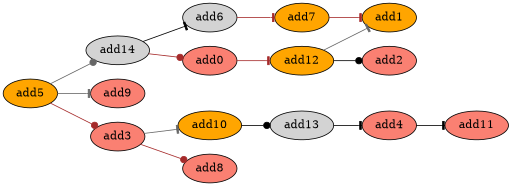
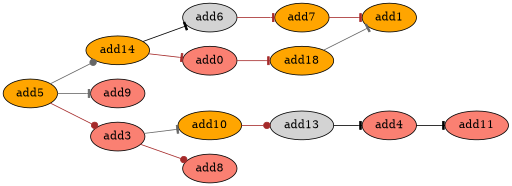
(118, 50) -> (118, 50)
(164, 56) -> (164, 56)
(302, 61) -> (302, 61)
(389, 61) -> none
(252, 125) -> (252, 125)
